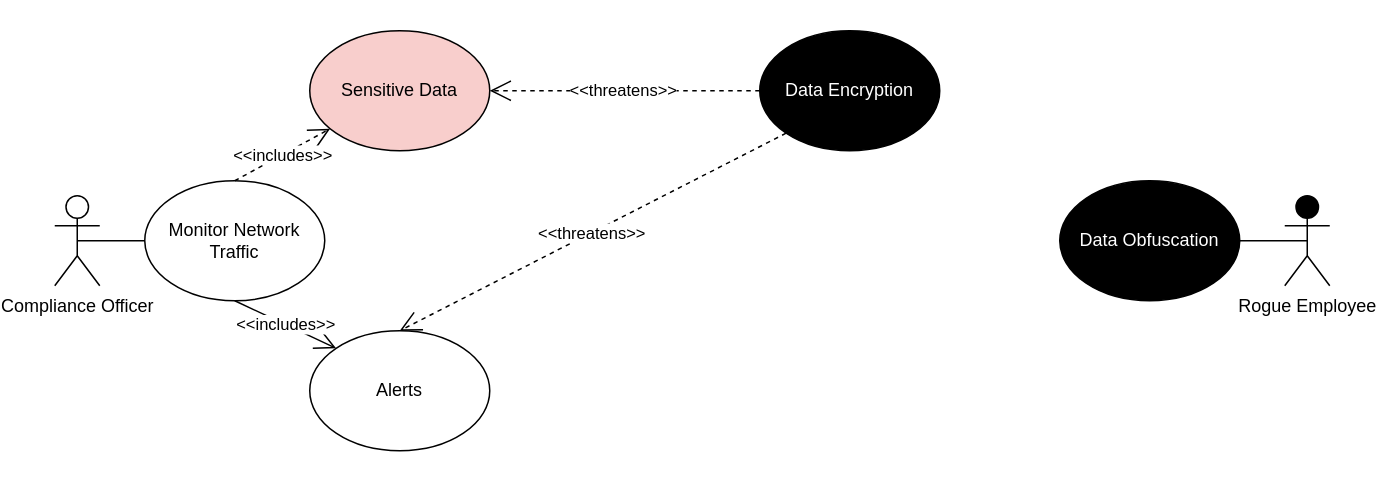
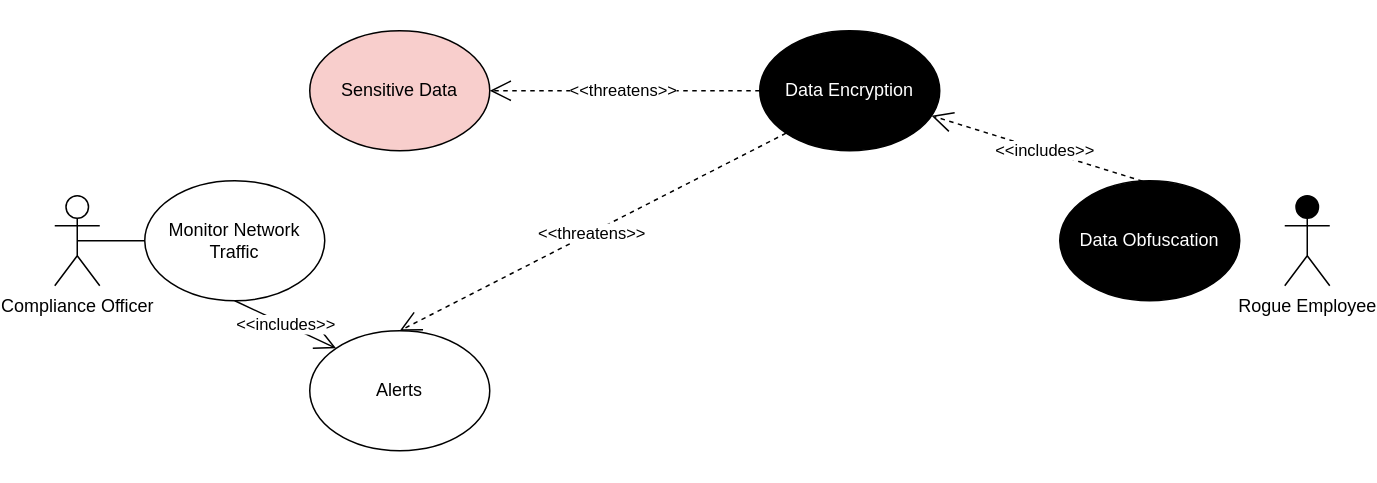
none -> (1000, 137)
(281, 156) -> none
(1272, 241) -> none
